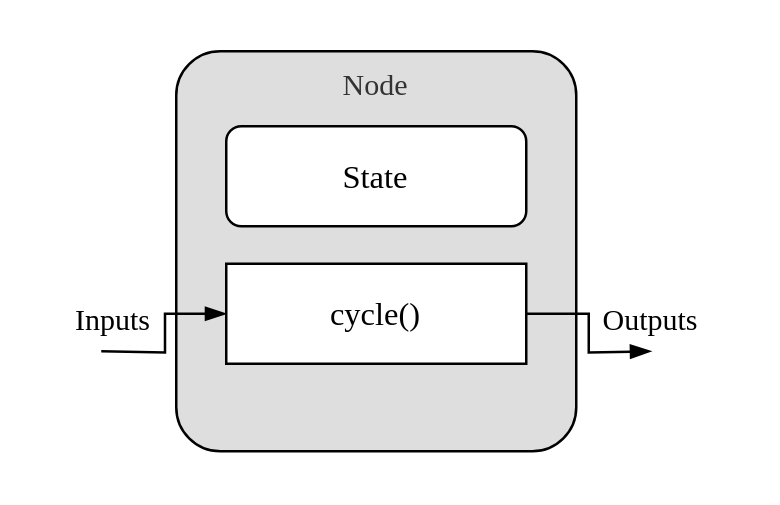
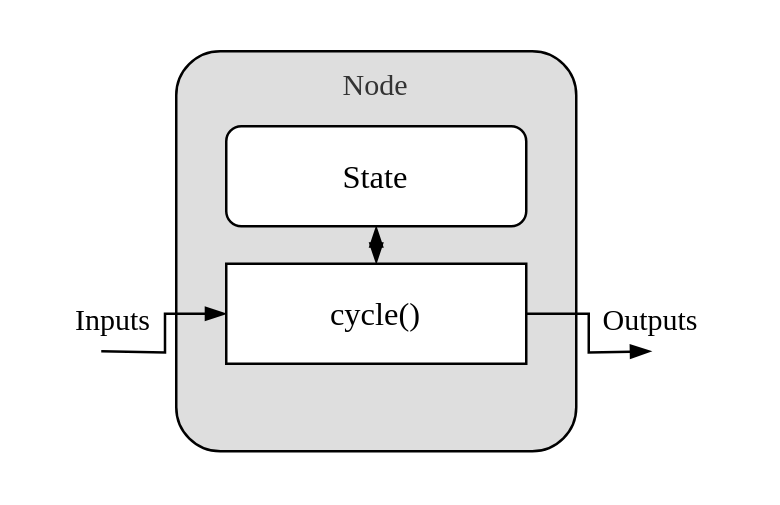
none -> (376, 244)
